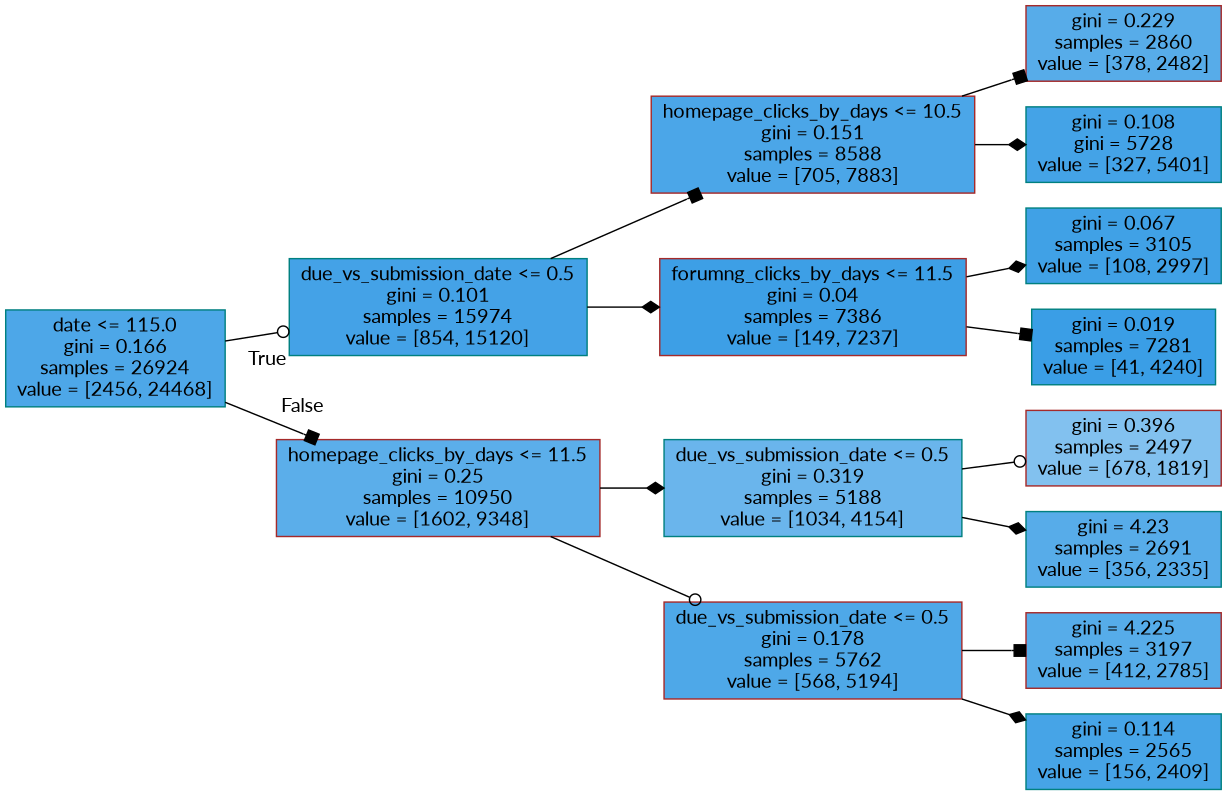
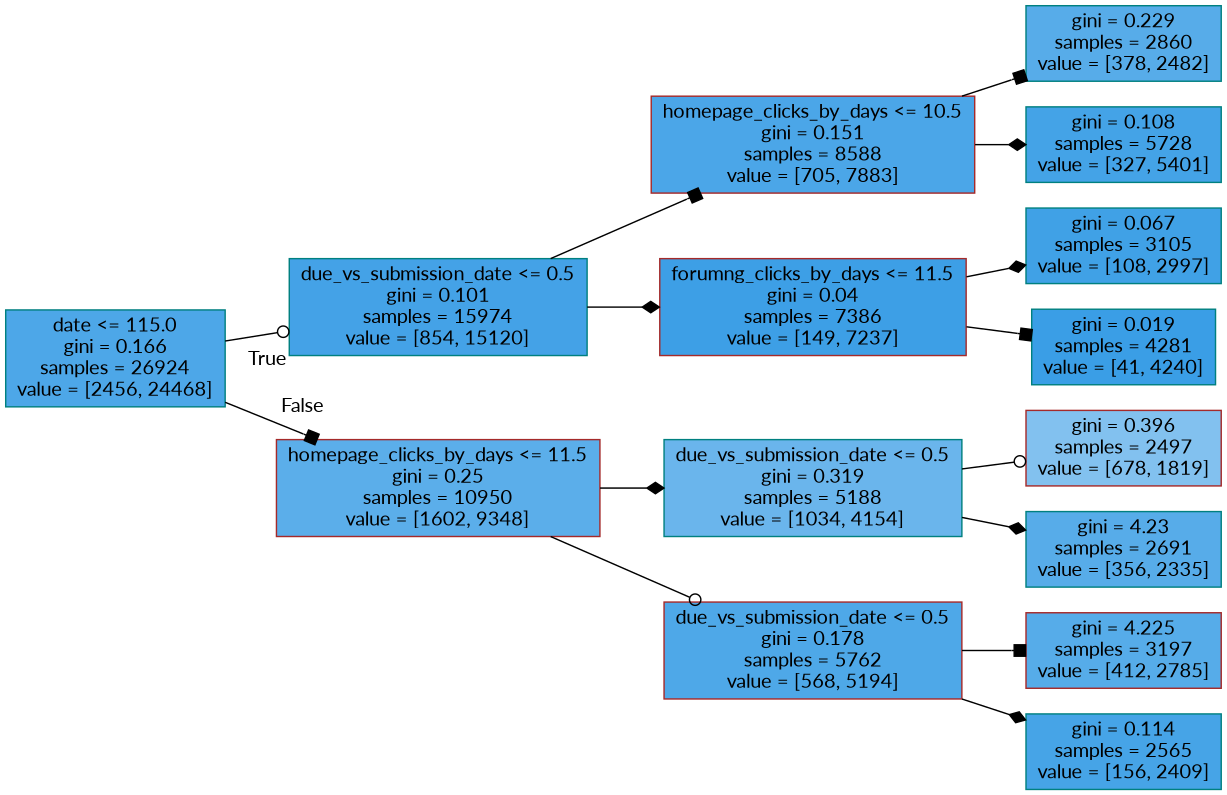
(1124, 43) -> (1124, 43)
(1124, 145) -> (1124, 145)
(1124, 347) -> (1124, 347)
